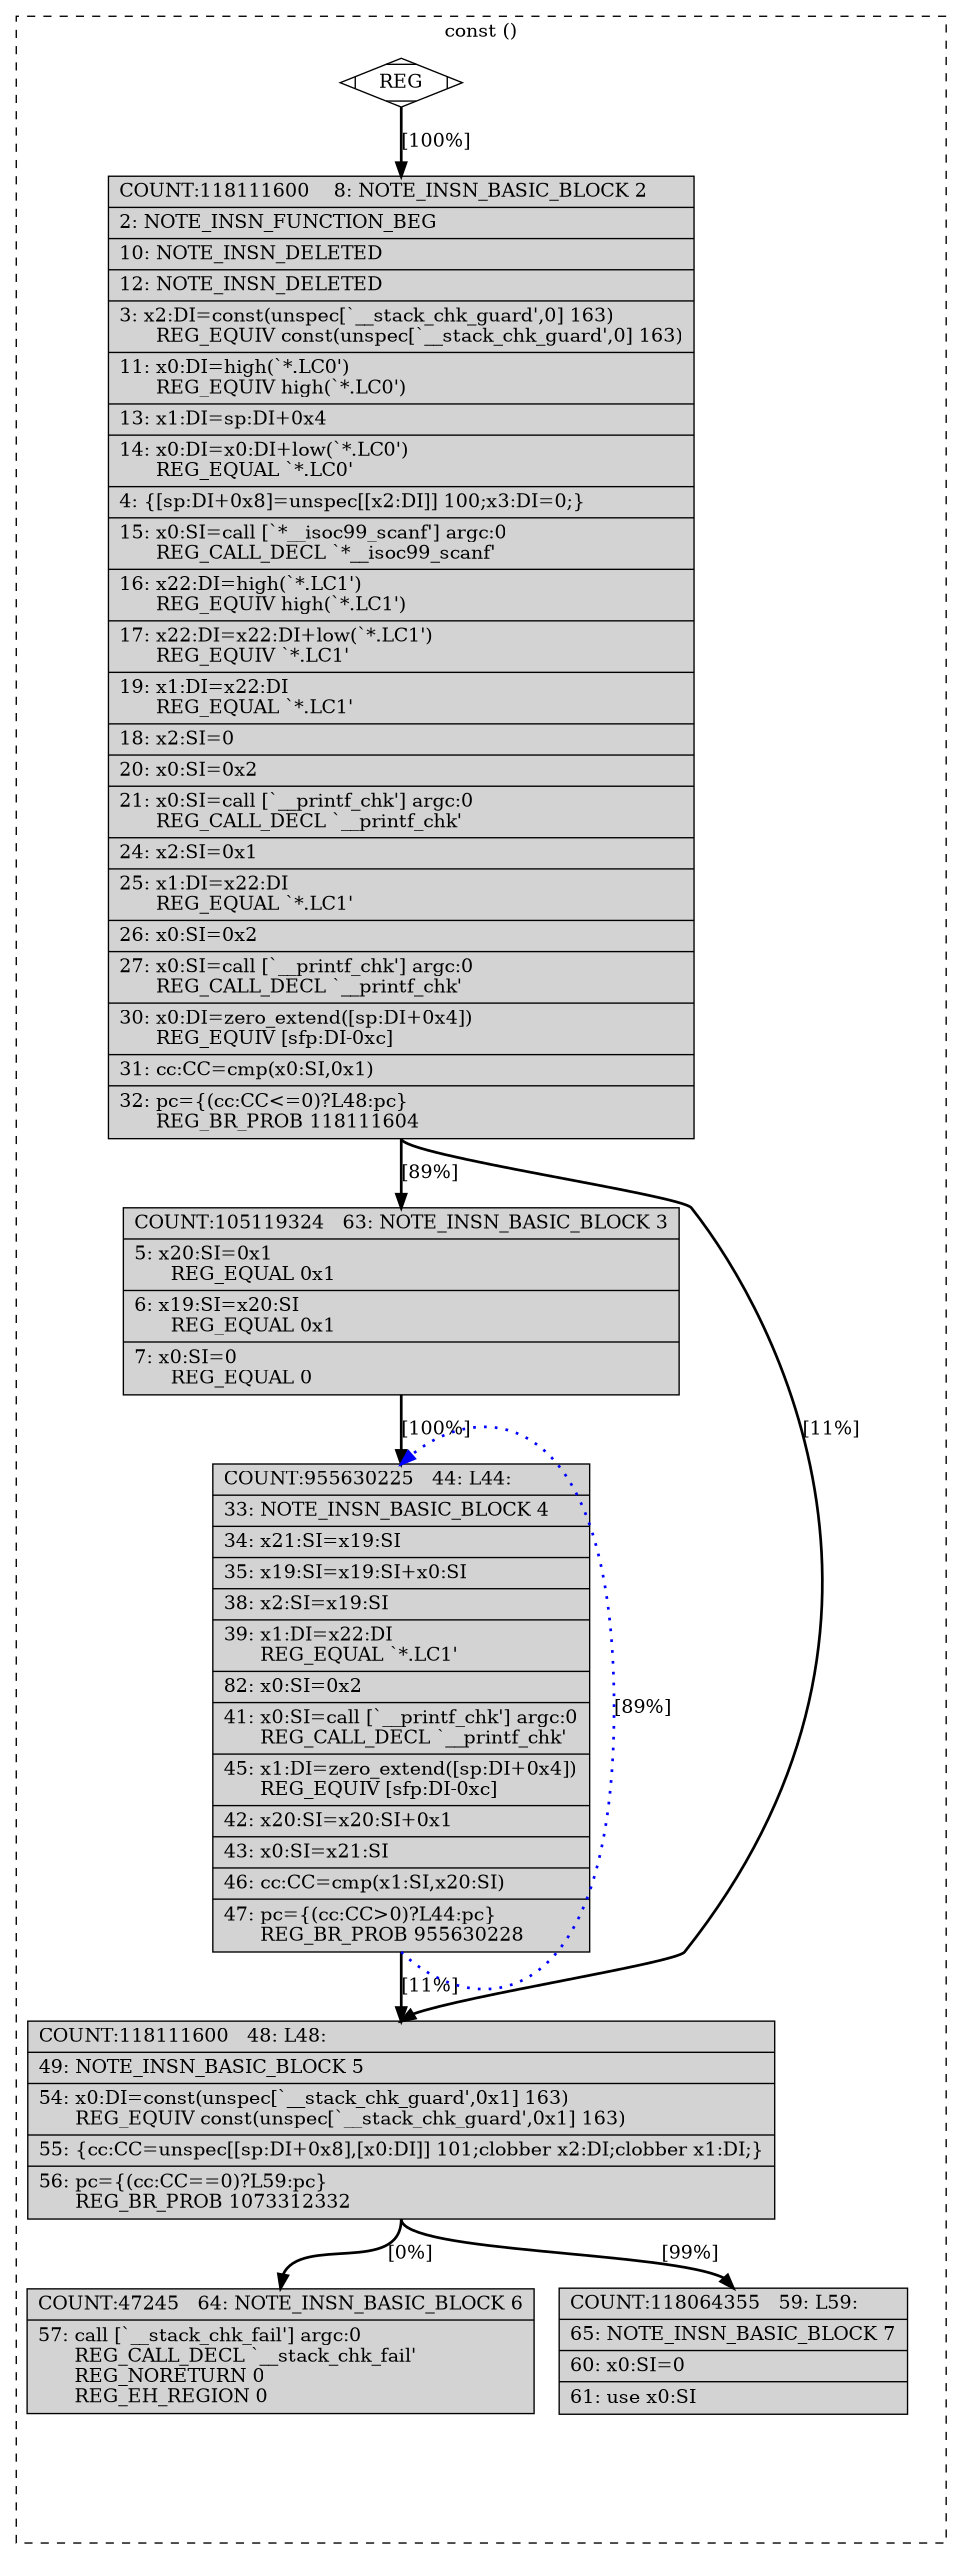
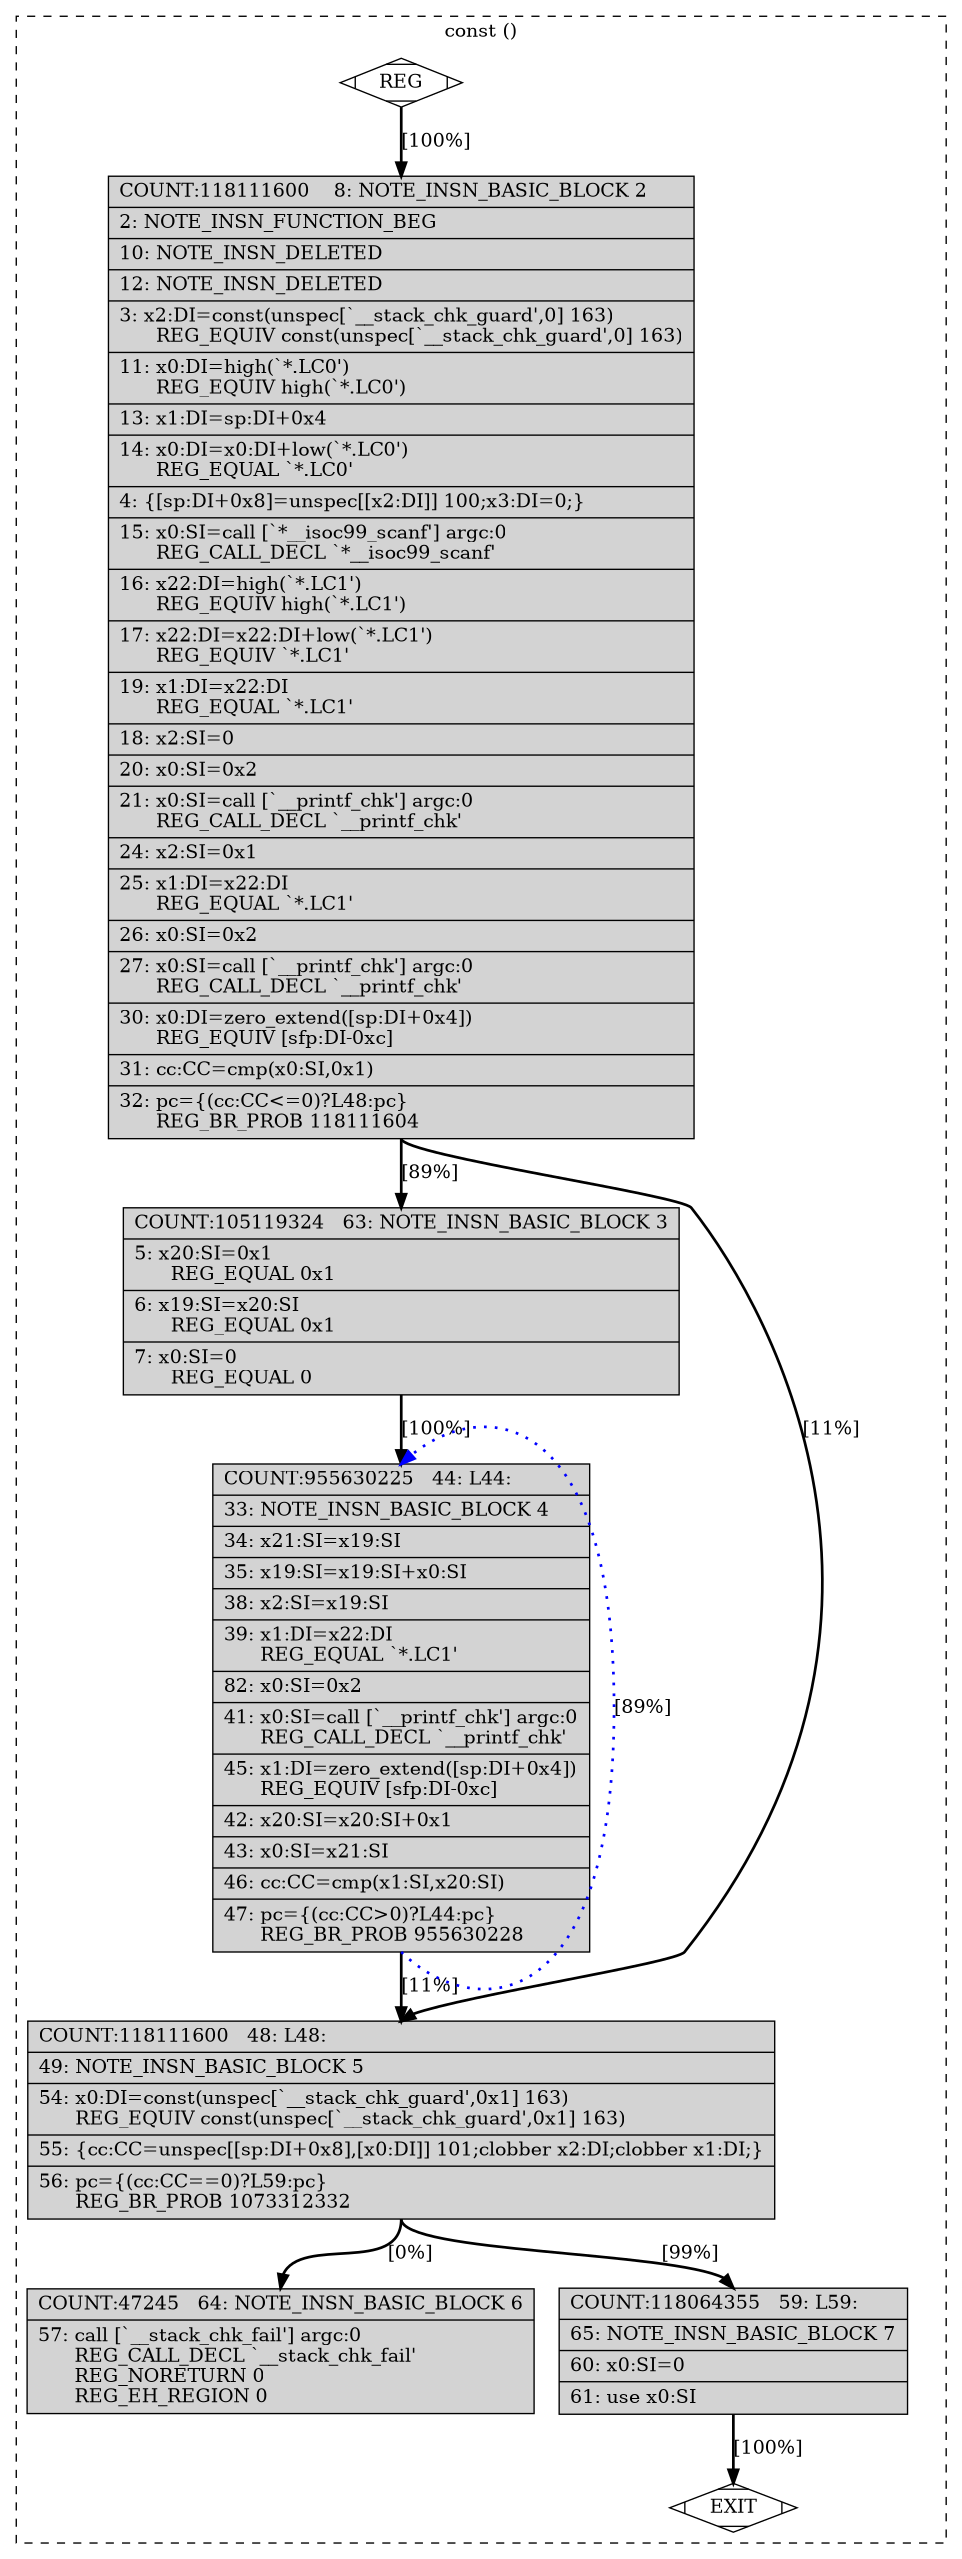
none -> (733, 2508)
